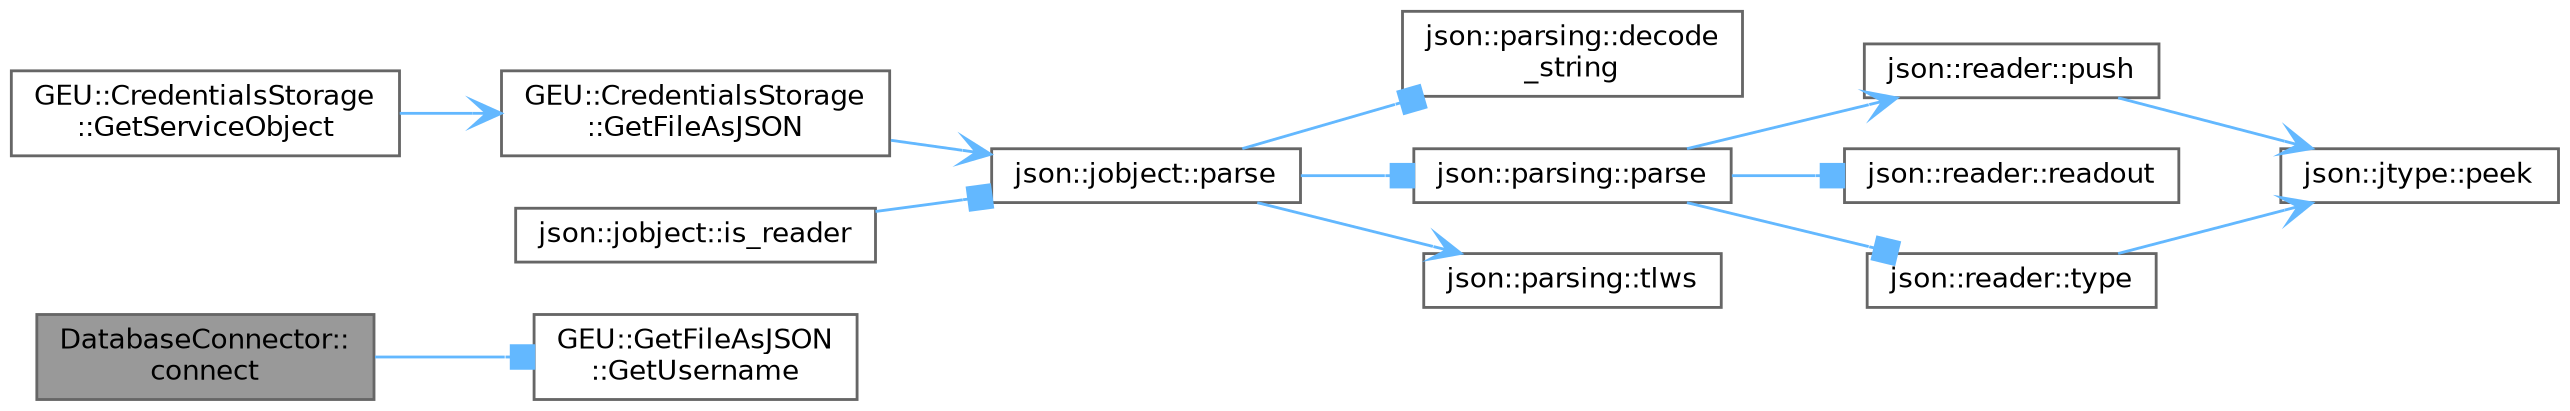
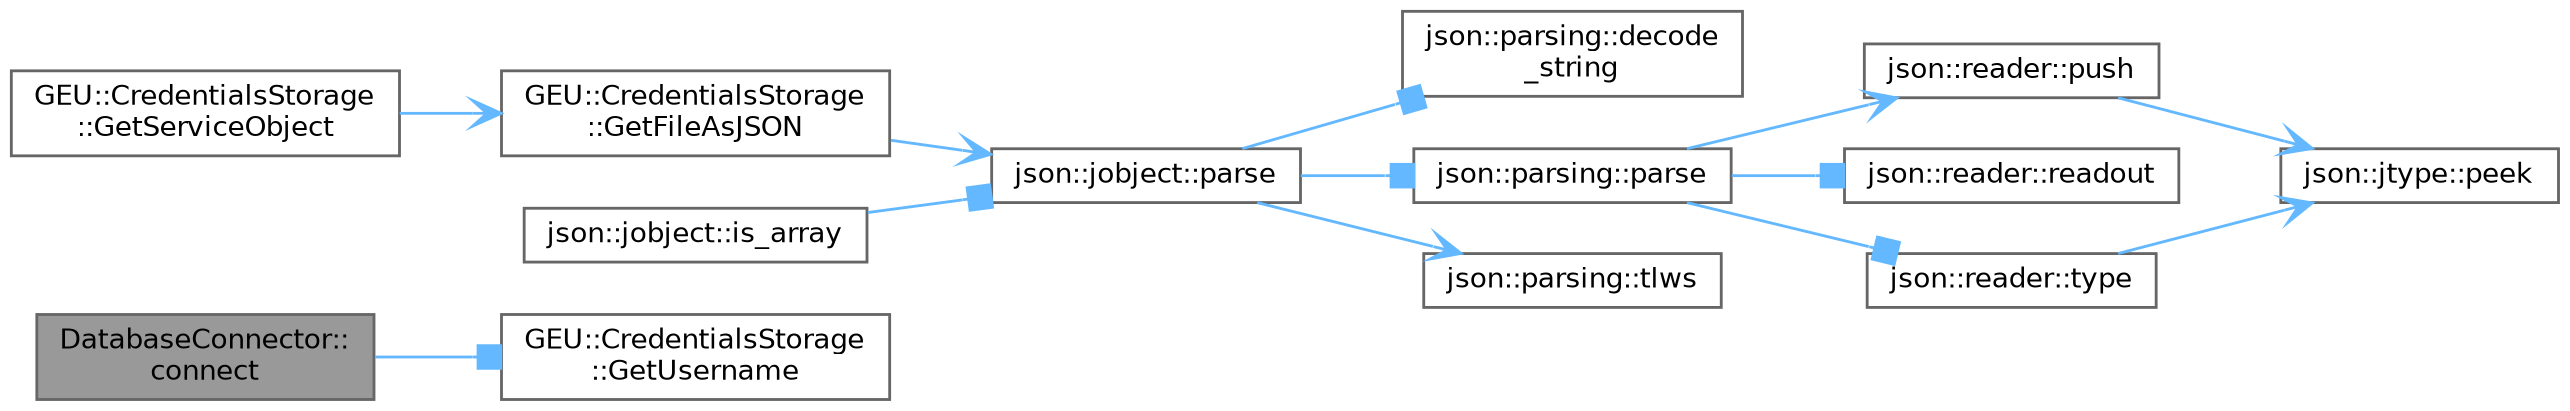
(696, 235) -> (696, 235)
(696, 357) -> (696, 357)
